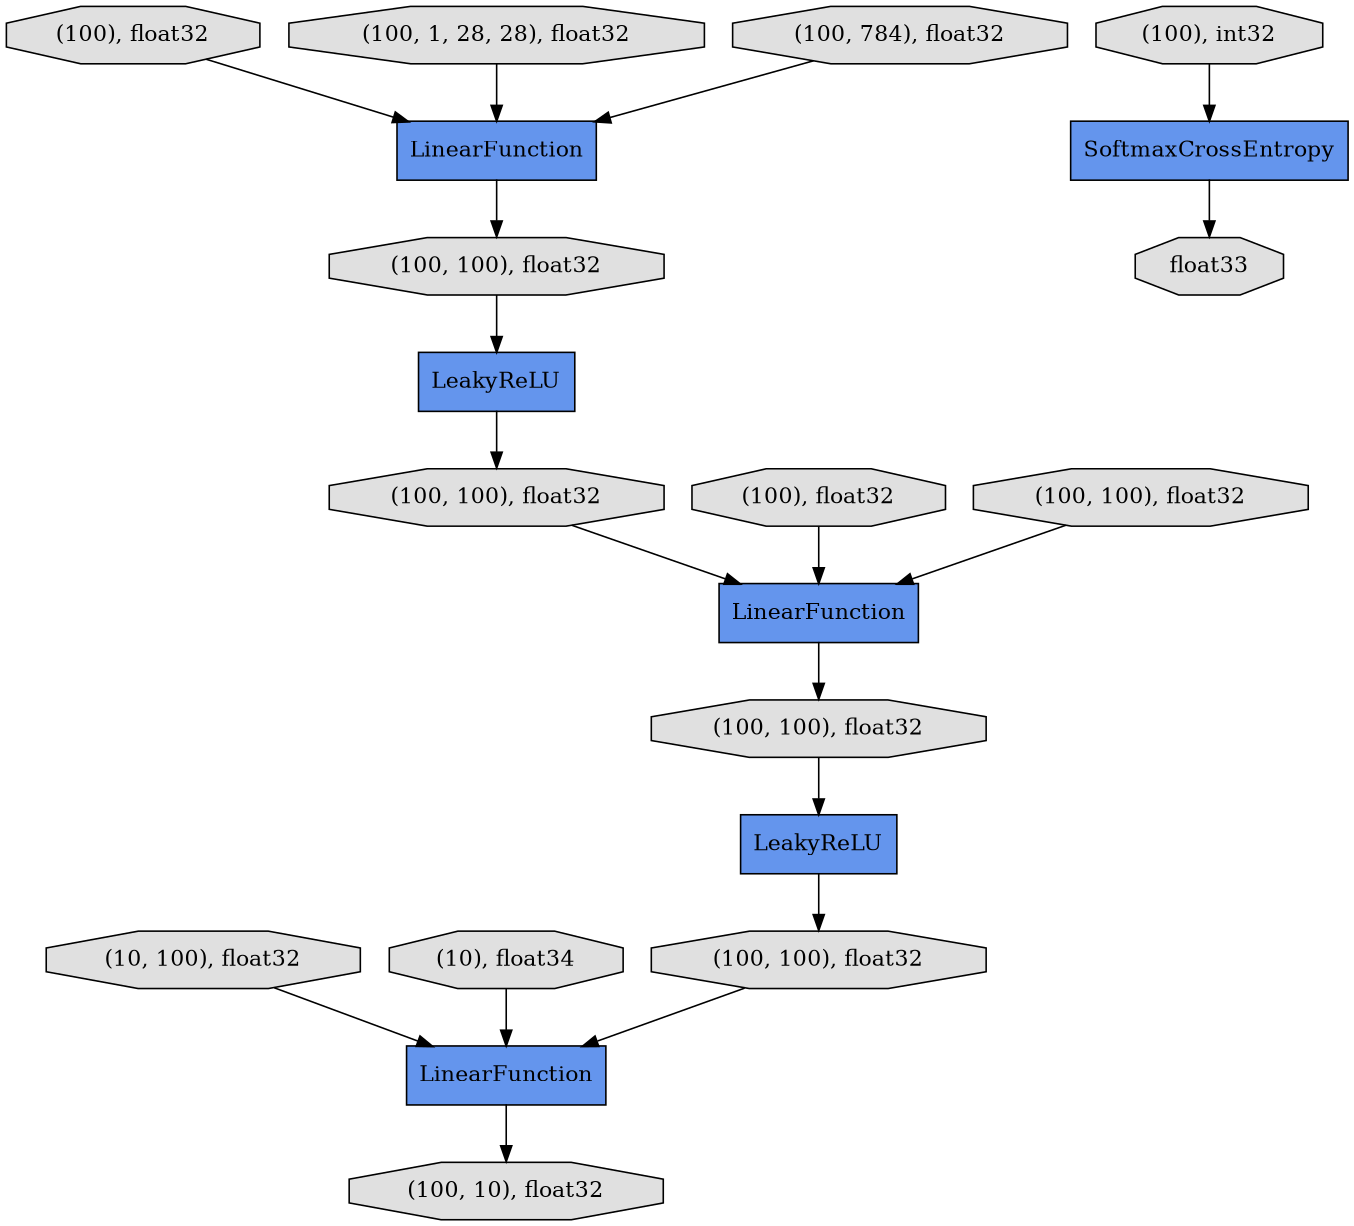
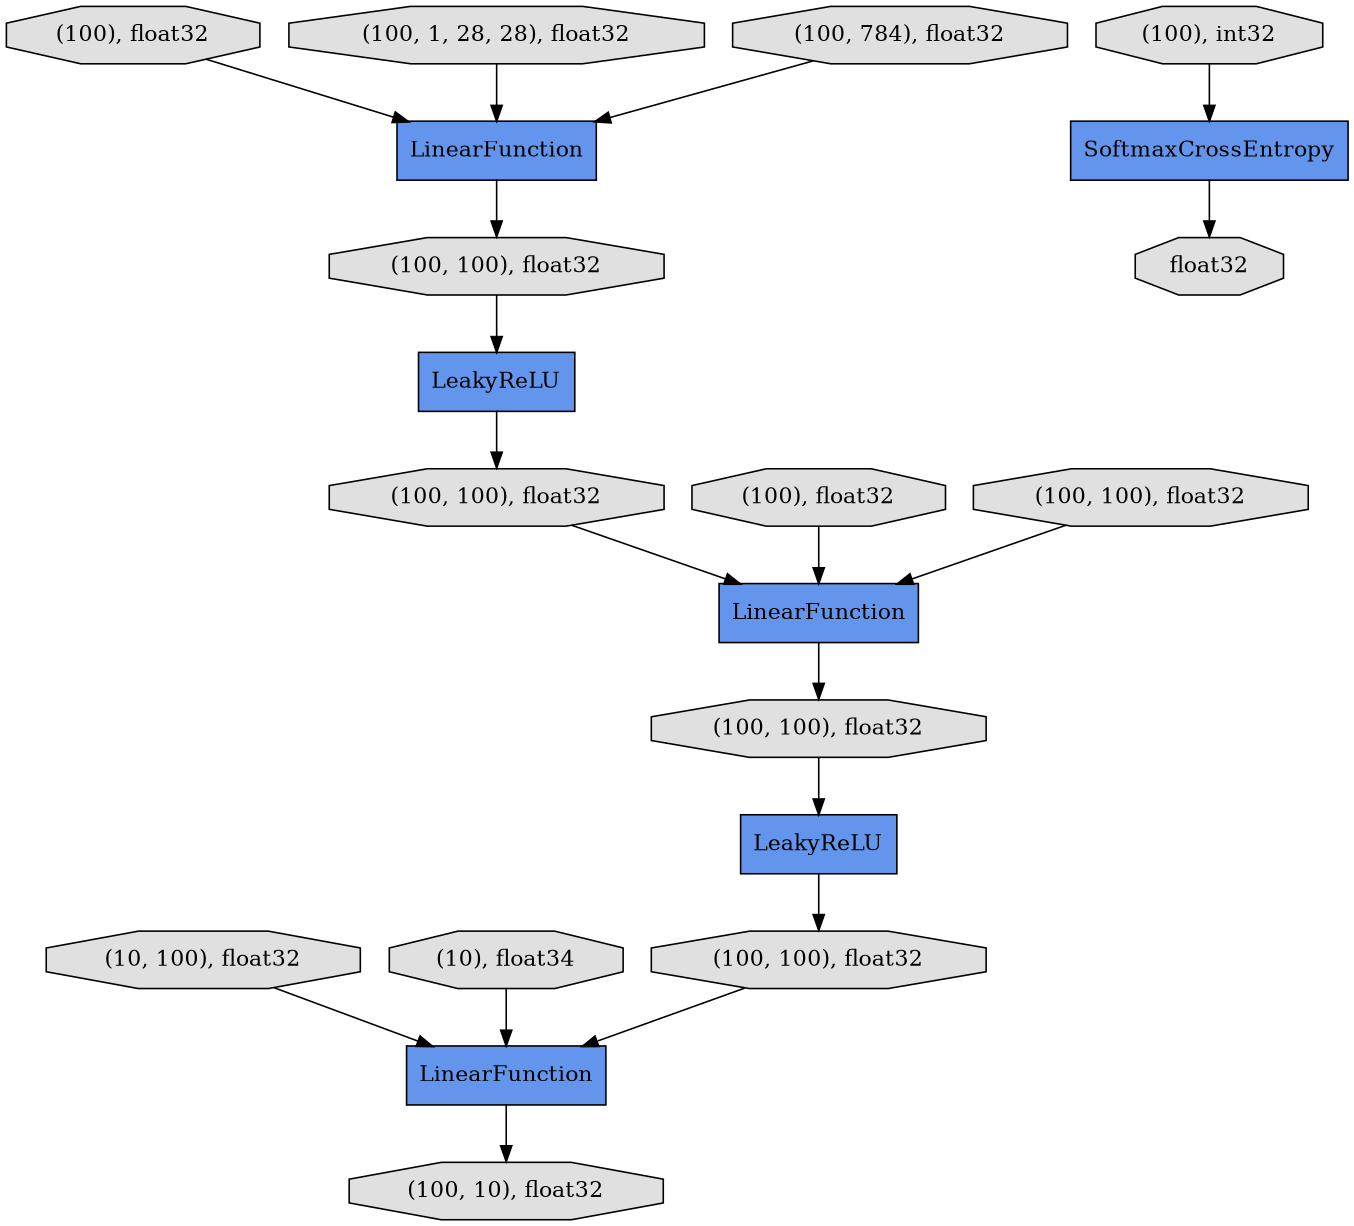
(1209, 266) -> (1209, 266)
